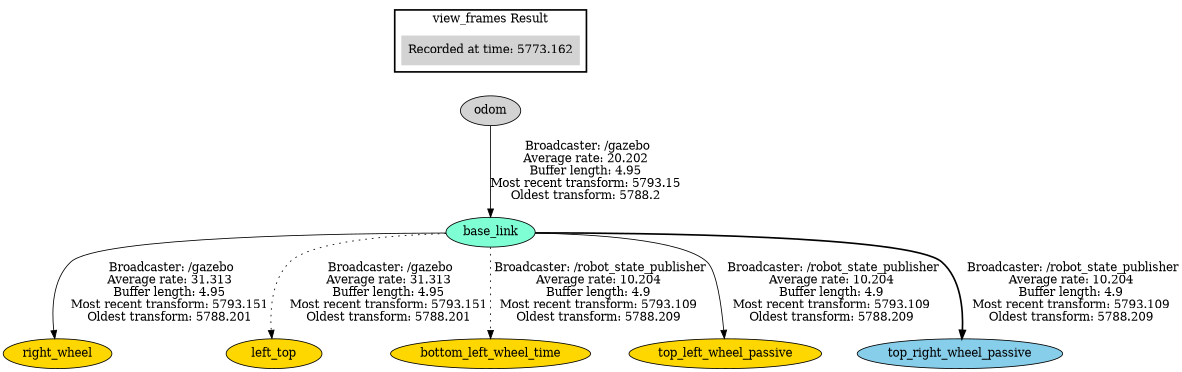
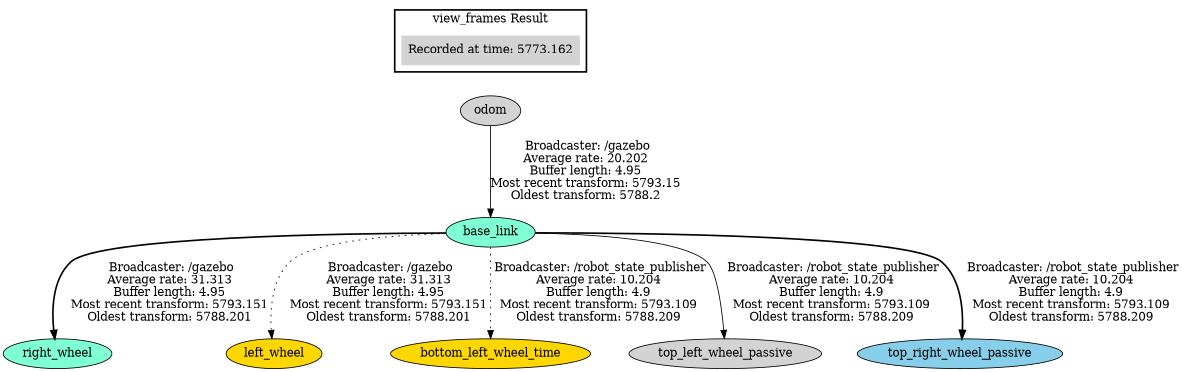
(221, 239) -> (221, 239)
(58, 354) -> (58, 354)
(274, 354) -> (274, 354)
(725, 354) -> (725, 354)
